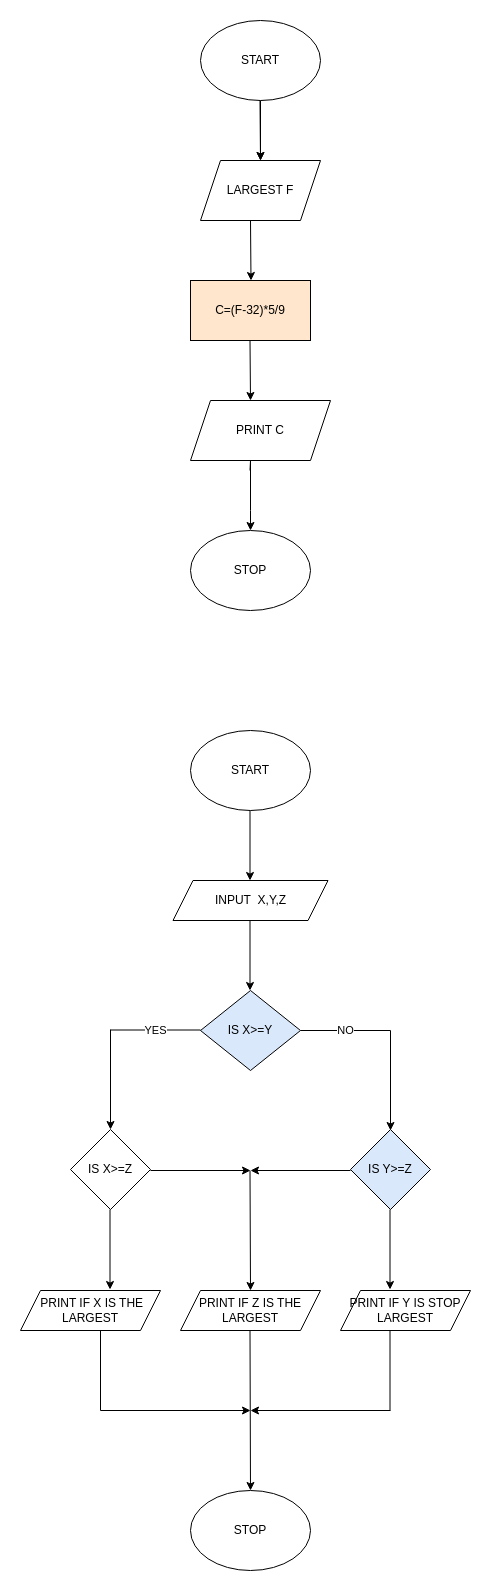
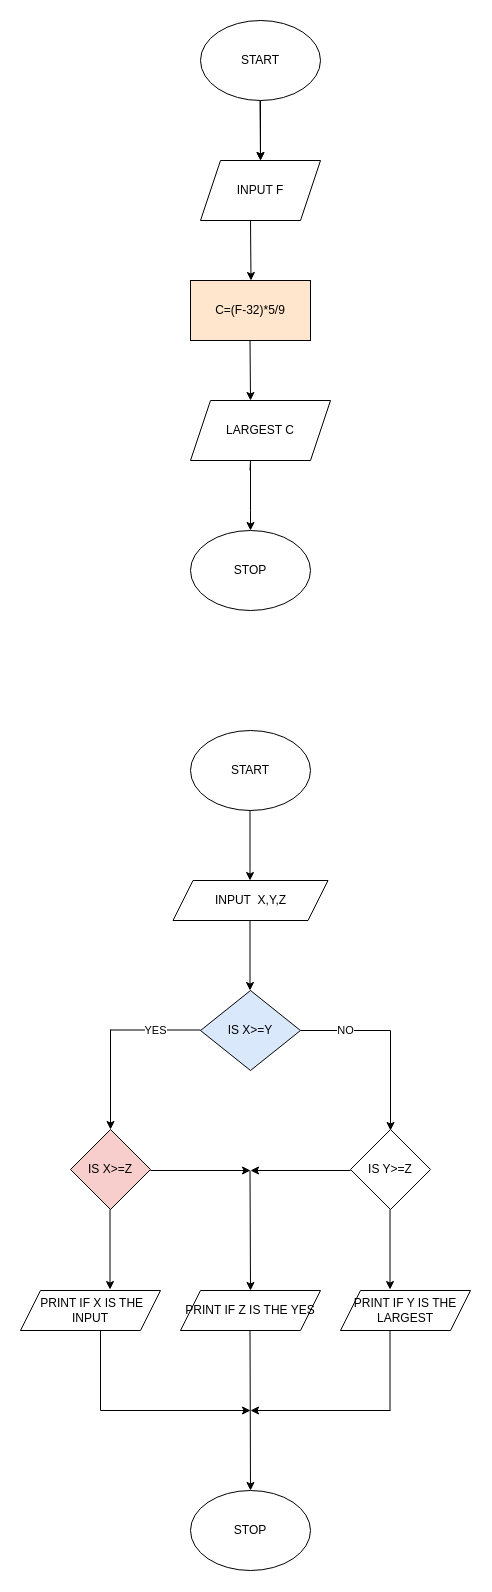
(261, 191) -> (261, 191)
(261, 431) -> (261, 431)
(111, 1170) -> (111, 1170)
(391, 1170) -> (391, 1170)
(91, 1311) -> (91, 1311)
(251, 1311) -> (251, 1311)
(406, 1311) -> (406, 1311)
